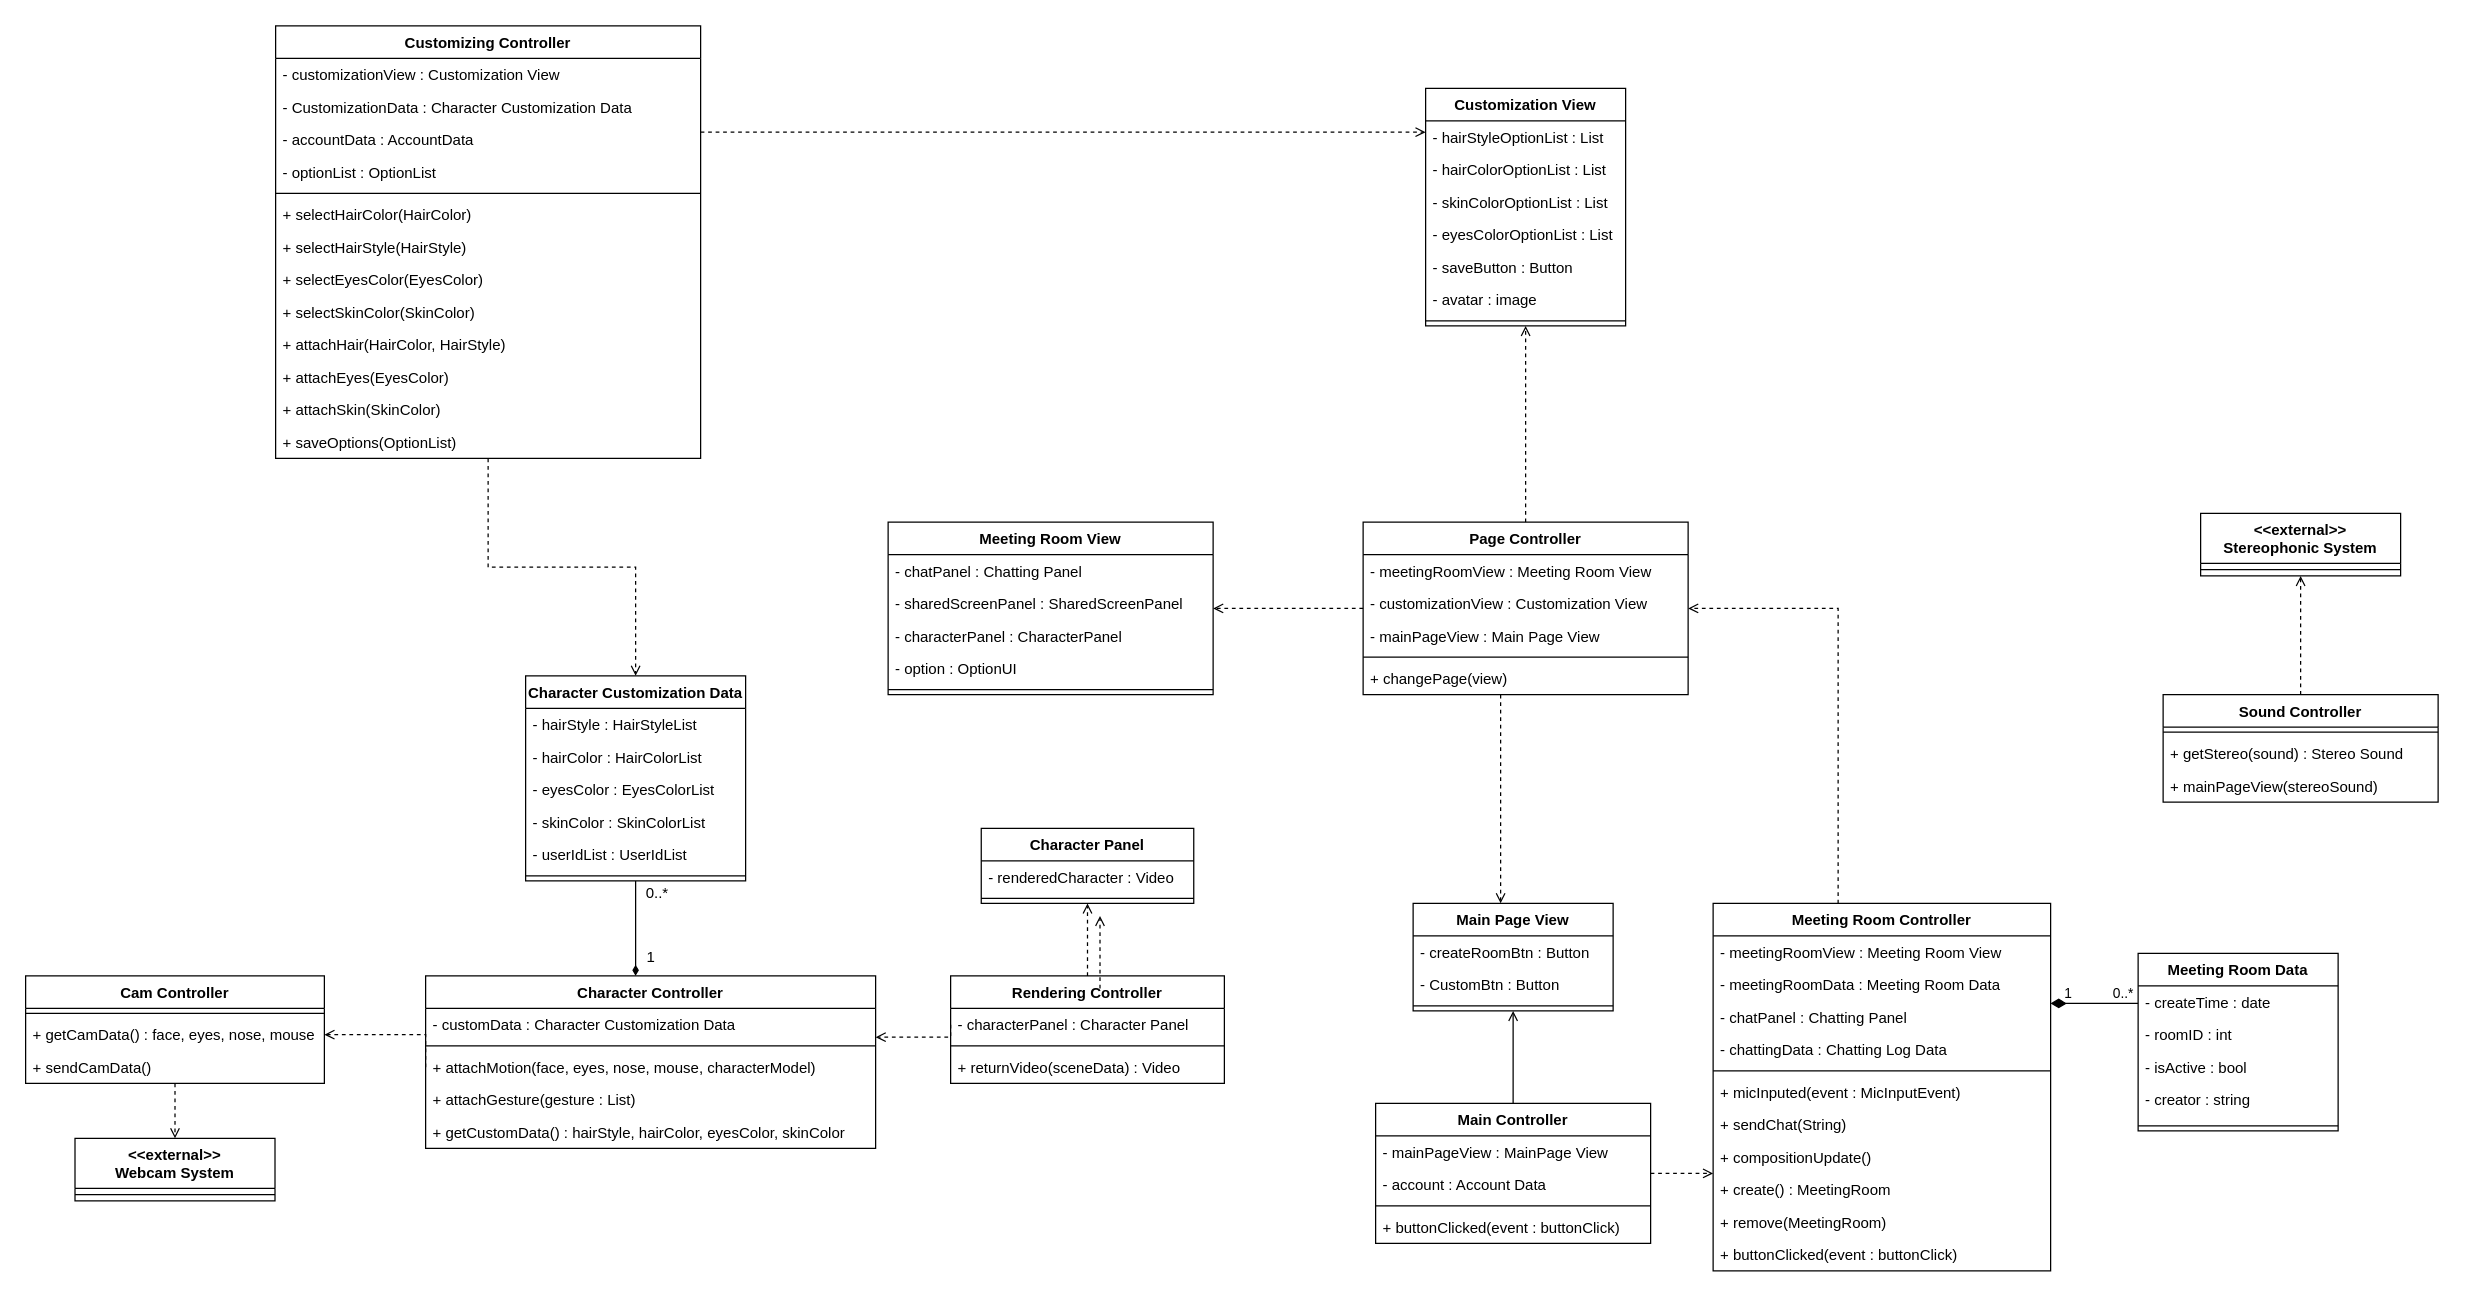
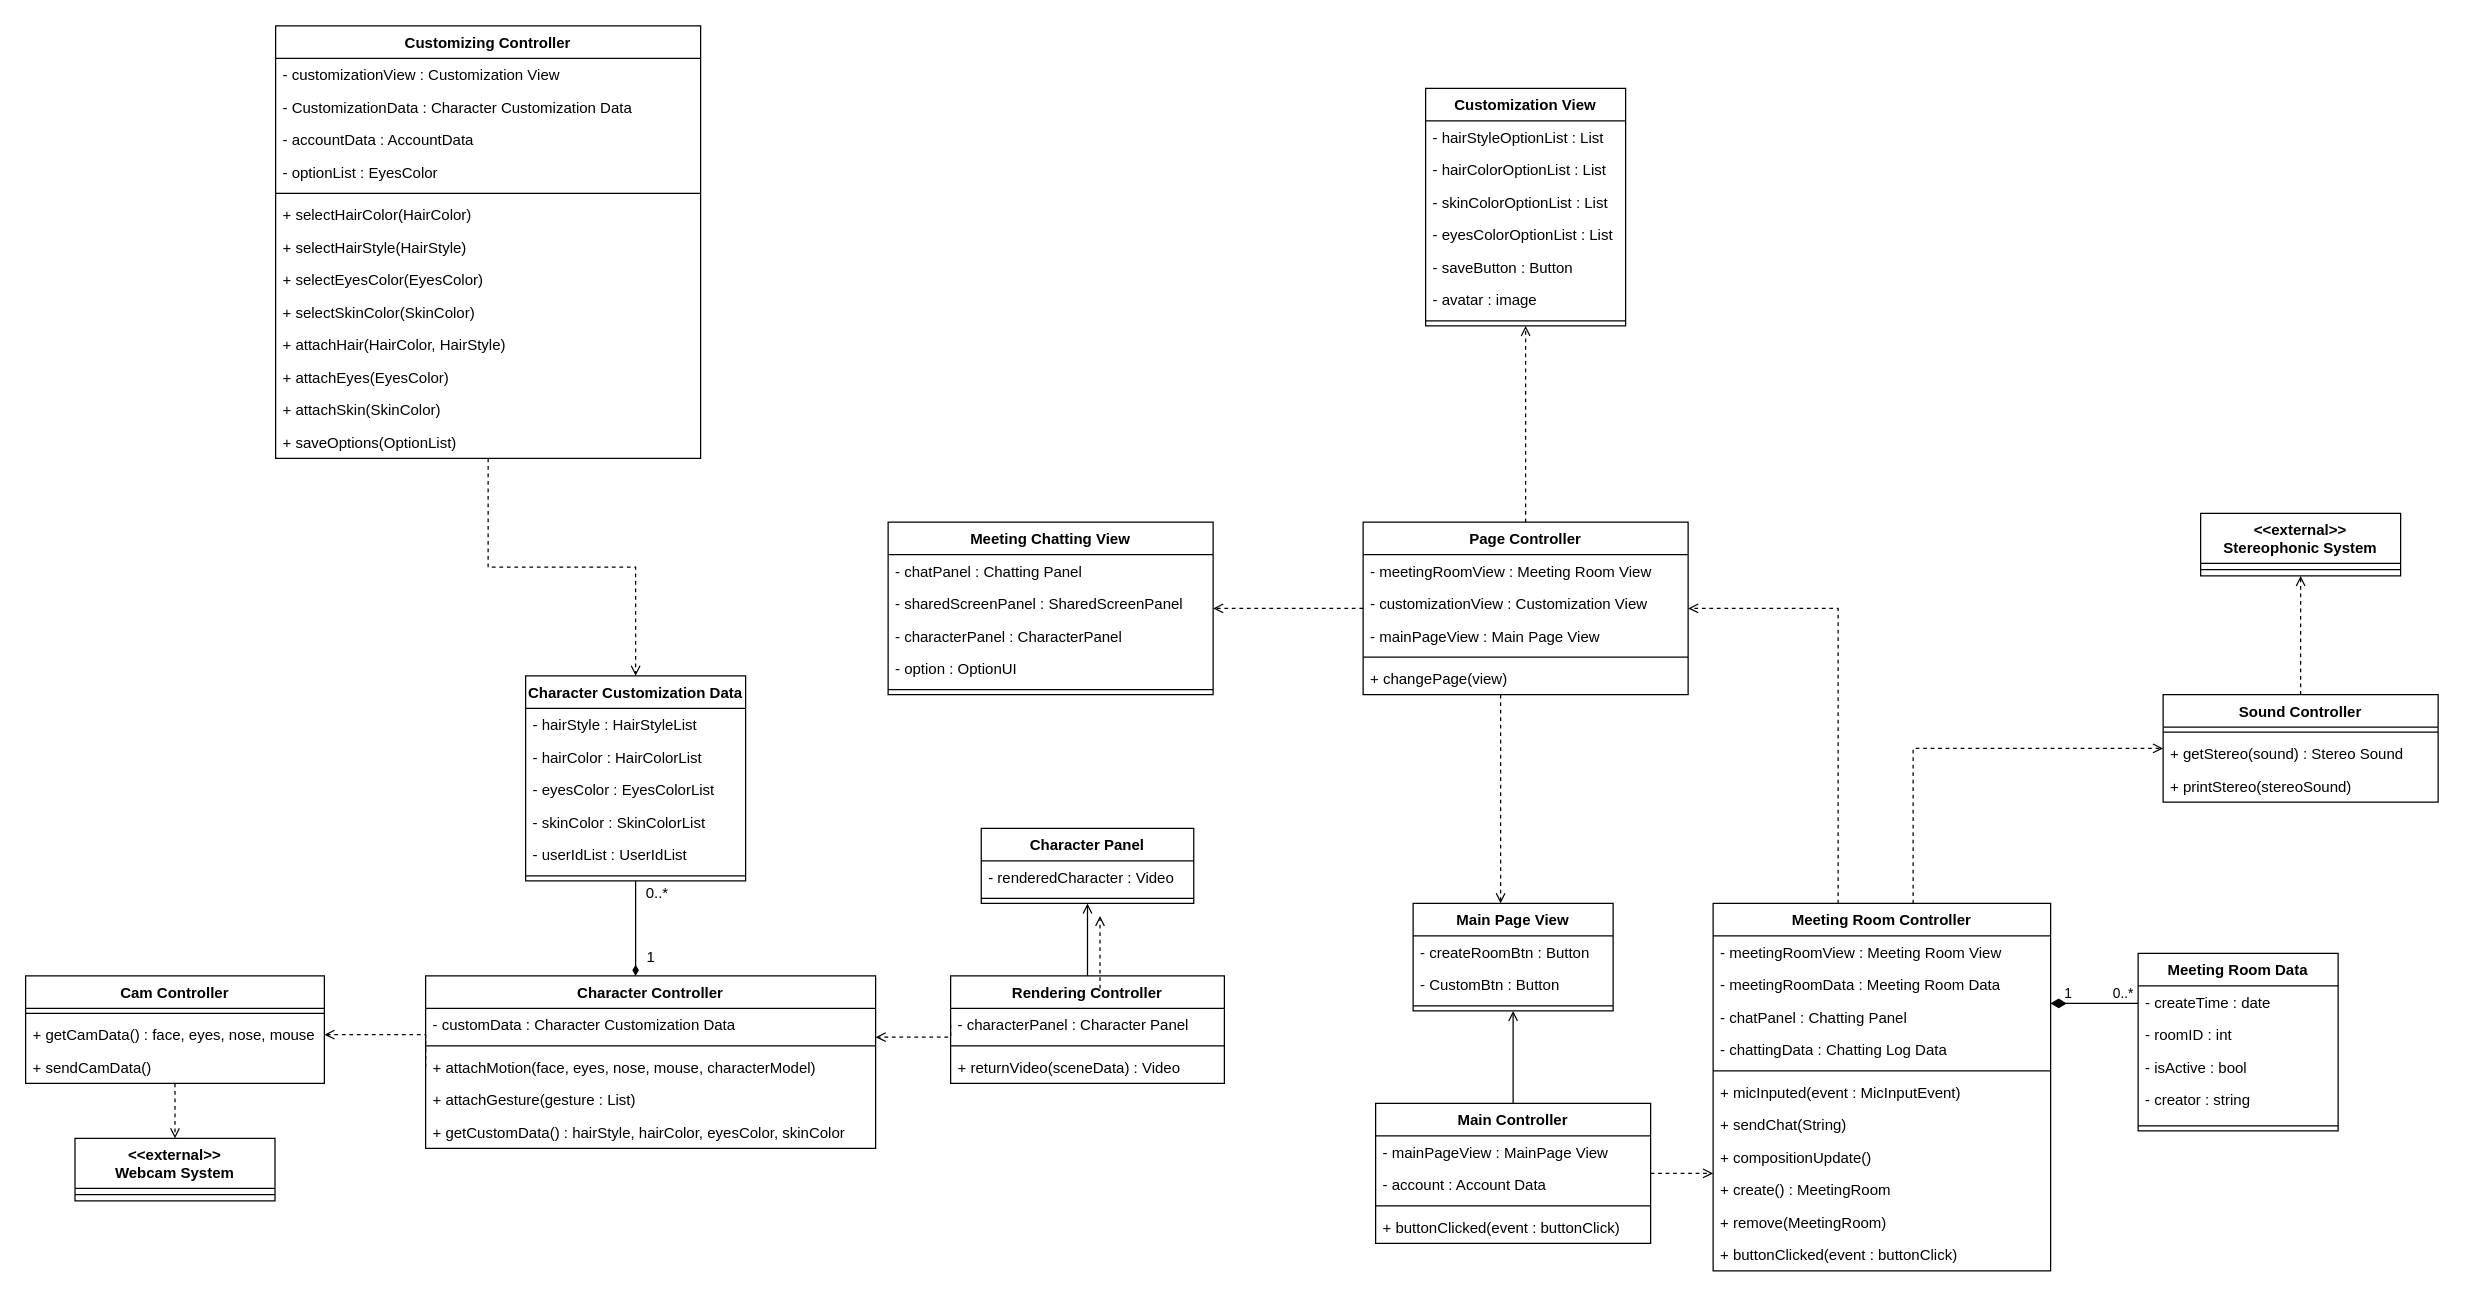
(1062, 132) -> none
(372, 173) -> (370, 173)
(1050, 539) -> (1050, 539)
none -> (1959, 748)
(2278, 786) -> (2275, 786)
(1088, 940) -> (1088, 940)
